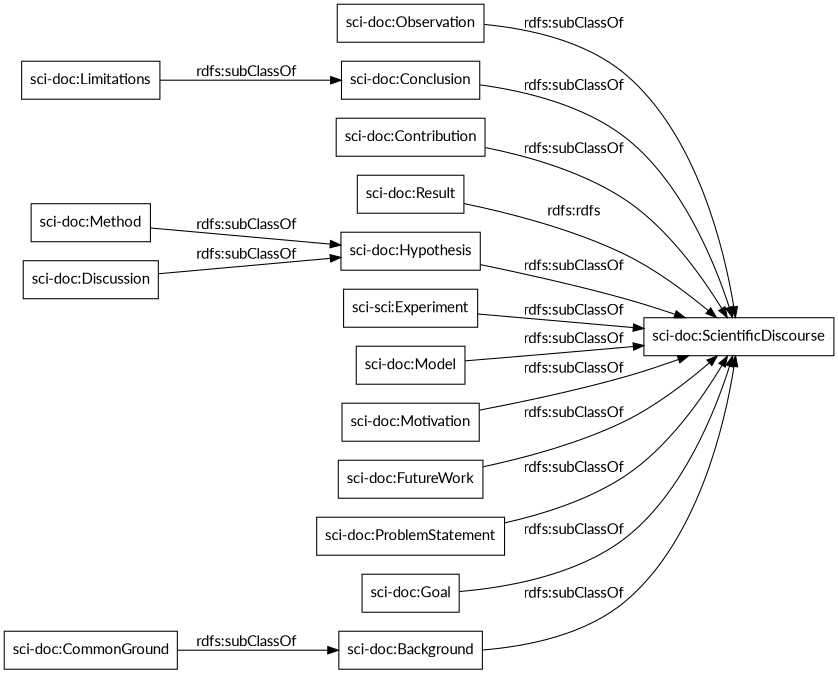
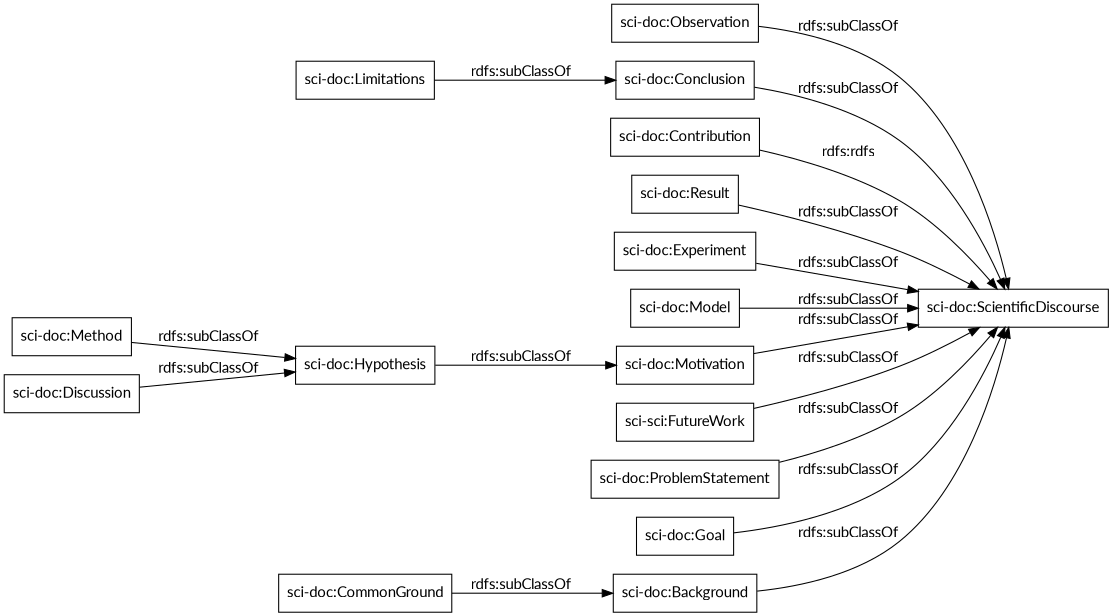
(574, 149) -> (849, 153)
(574, 212) -> (849, 213)
(578, 287) -> (520, 365)
(411, 308) -> (685, 251)
(411, 479) -> (685, 422)
